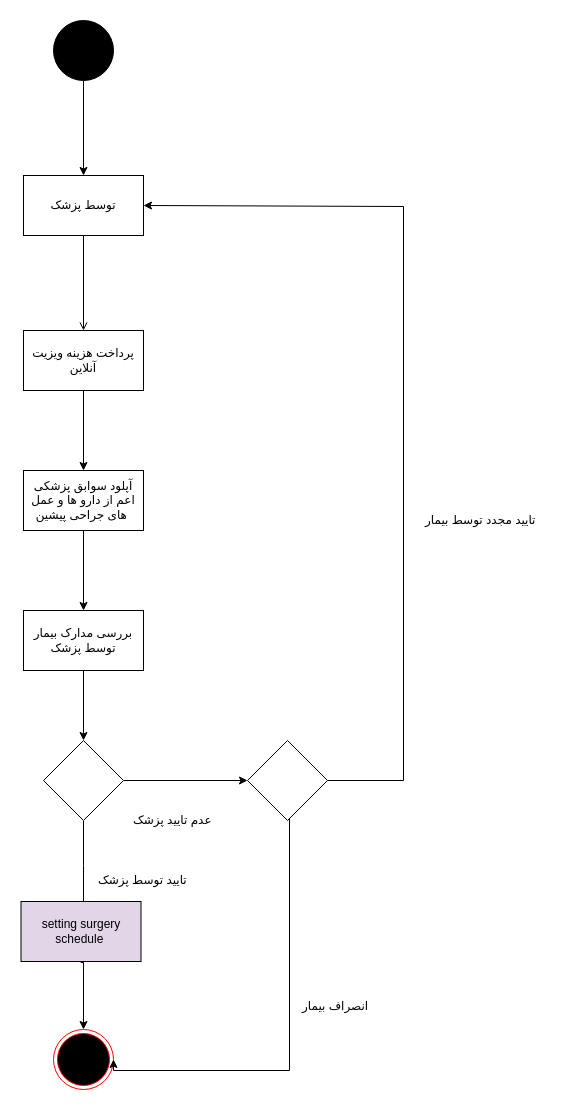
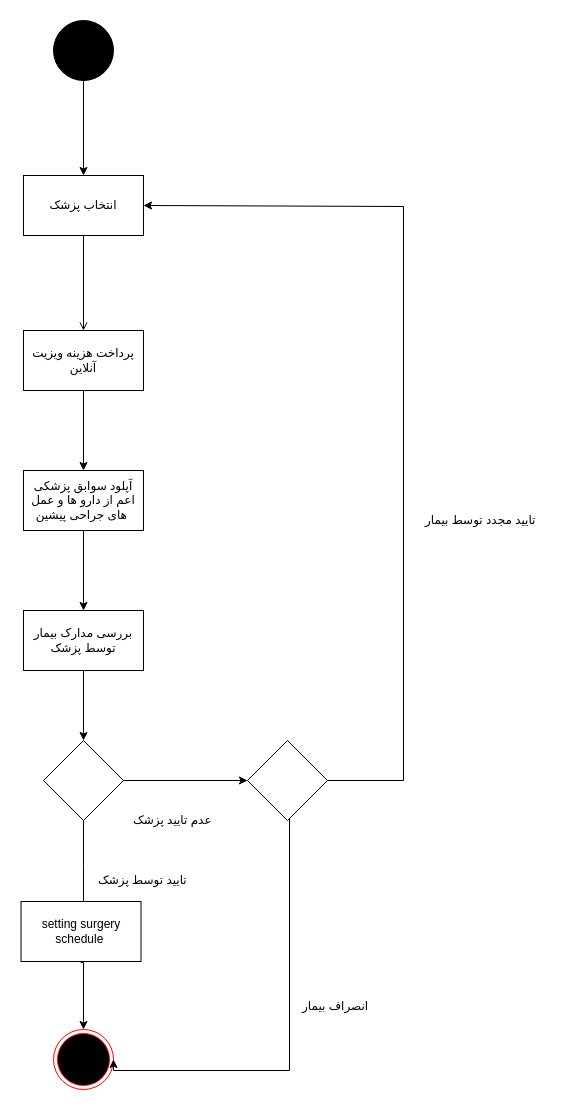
(84, 206) -> (84, 206)
(81, 932) -> (81, 932)
